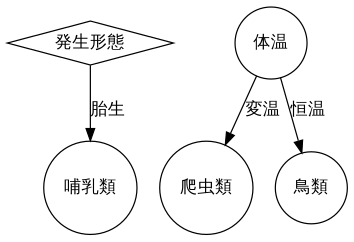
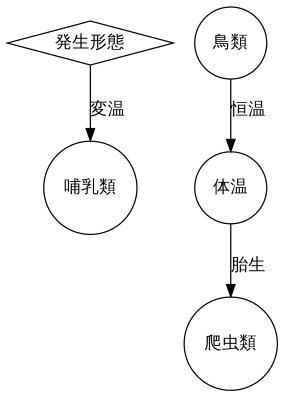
(289, 109) -> (231, 109)
(108, 110) -> (108, 110)
(263, 110) -> (248, 266)
